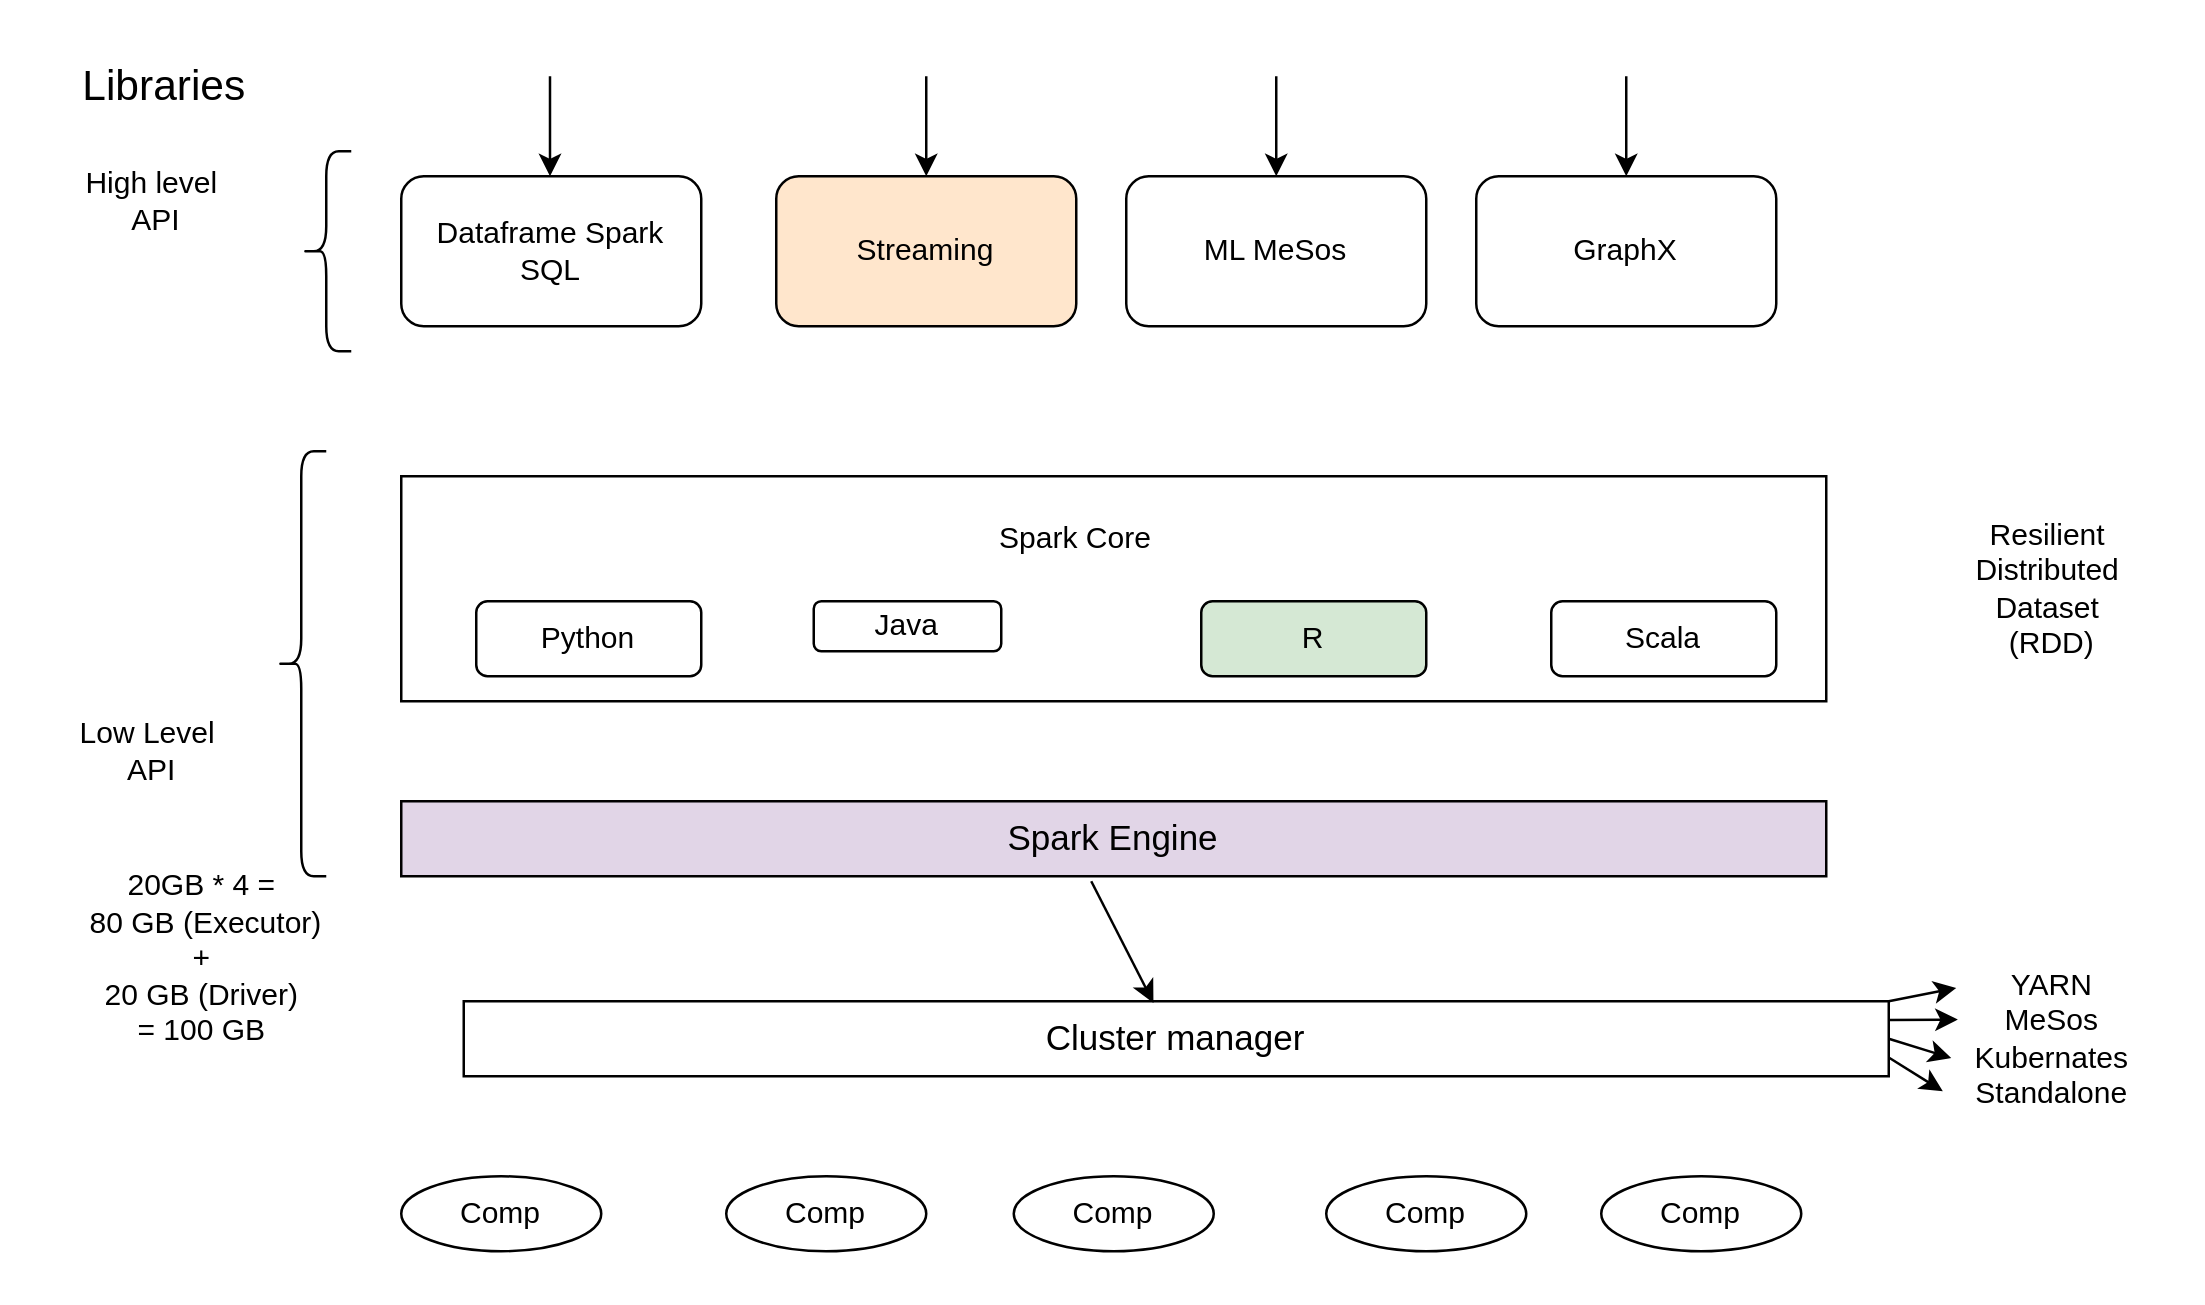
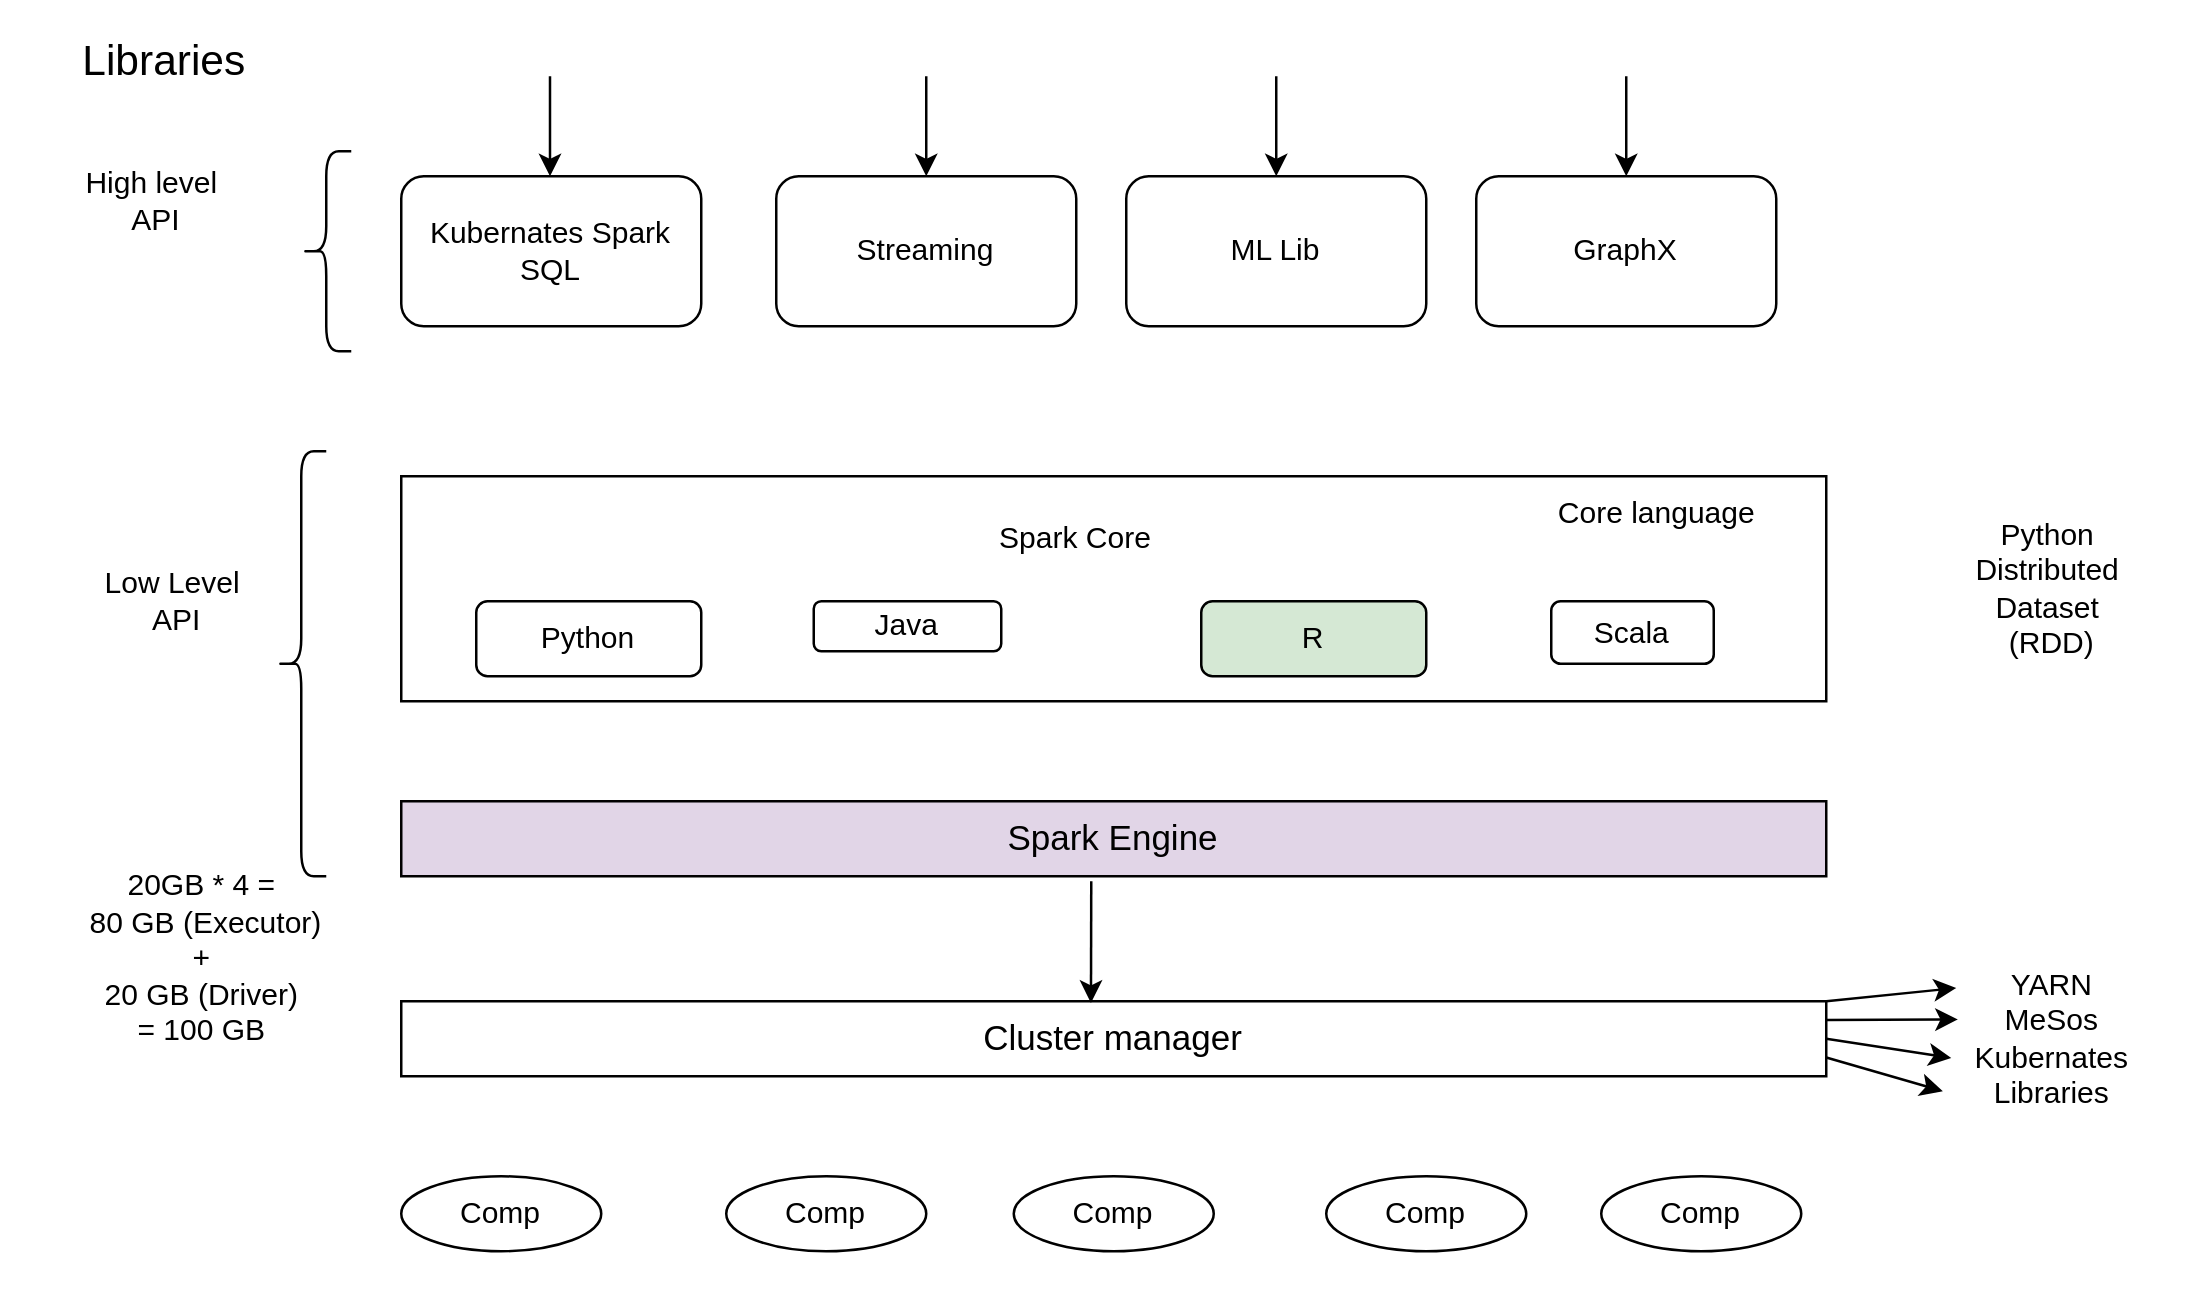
(164, 89) -> (164, 64)
(551, 251) -> (551, 251)
(926, 251) -> (926, 251)
(1276, 251) -> (1276, 251)
none -> (1658, 514)
(2053, 589) -> (2053, 589)
(1664, 639) -> (1633, 633)
(151, 751) -> (176, 601)
(1176, 1039) -> (1114, 1039)
(2053, 1039) -> (2053, 1039)
